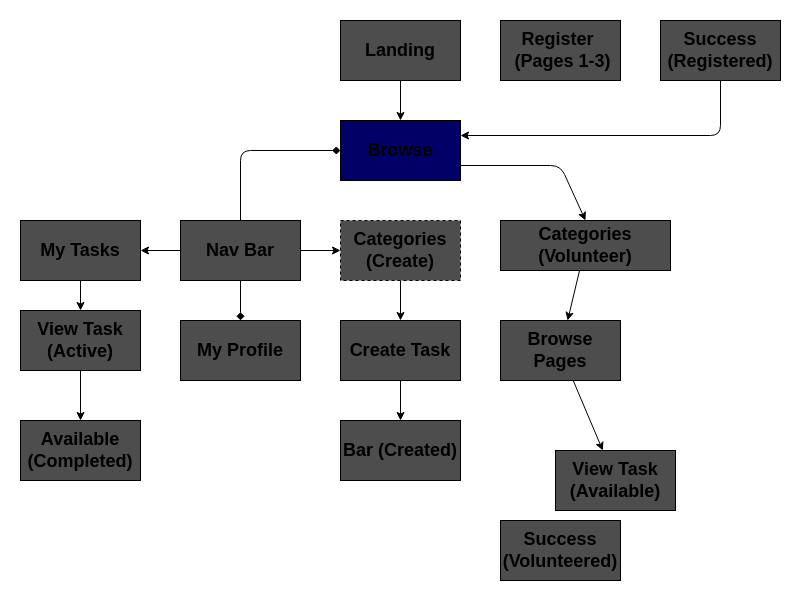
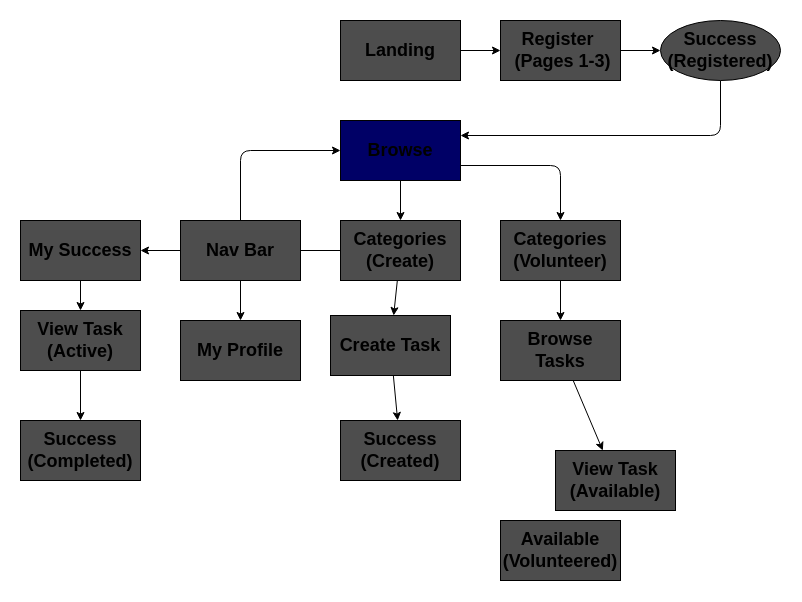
none -> (477, 51)
none -> (637, 51)
(721, 51) -> (721, 51)
(401, 97) -> none
(332, 151) -> (332, 151)
none -> (401, 197)
(586, 246) -> (561, 251)
(81, 251) -> (81, 251)
(332, 251) -> (336, 251)
(401, 251) -> (401, 251)
(241, 312) -> (241, 312)
(401, 351) -> (391, 346)
(561, 351) -> (561, 351)
(81, 451) -> (81, 451)
(401, 451) -> (401, 451)
(561, 551) -> (561, 551)
